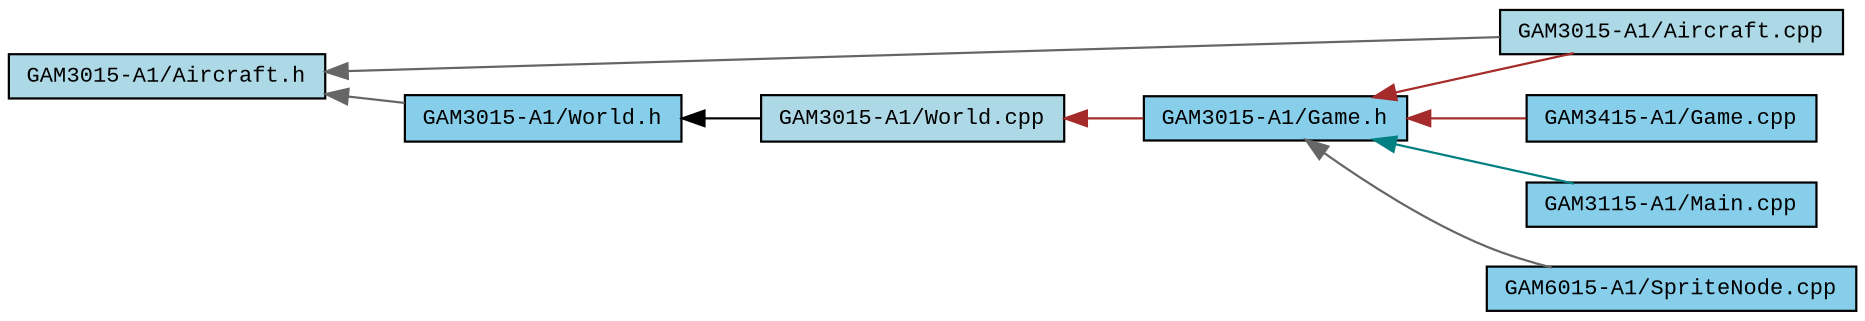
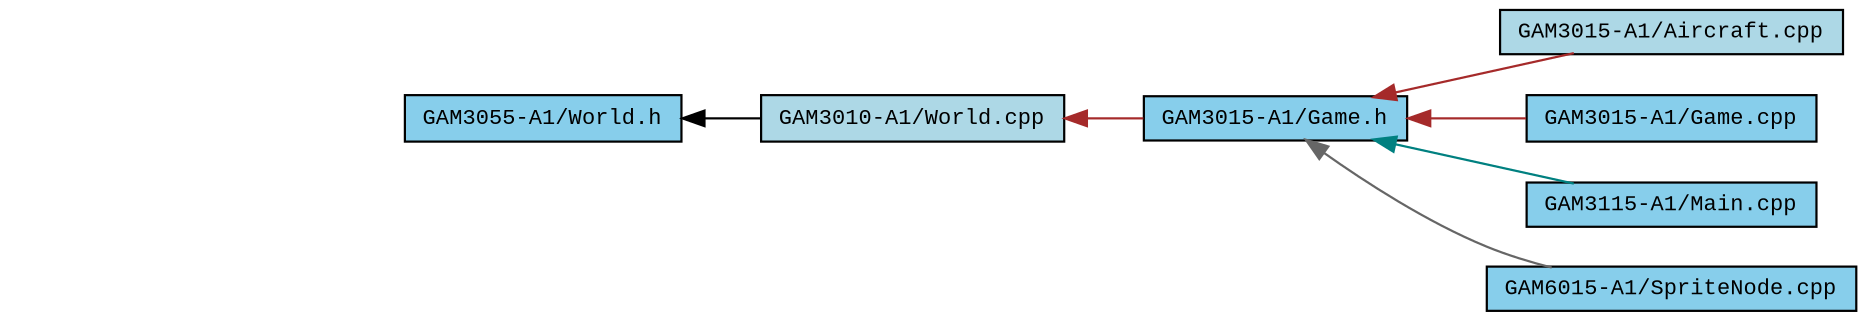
(167, 76) -> none
(543, 118) -> (543, 118)
(913, 118) -> (913, 118)
(1672, 118) -> (1672, 118)
